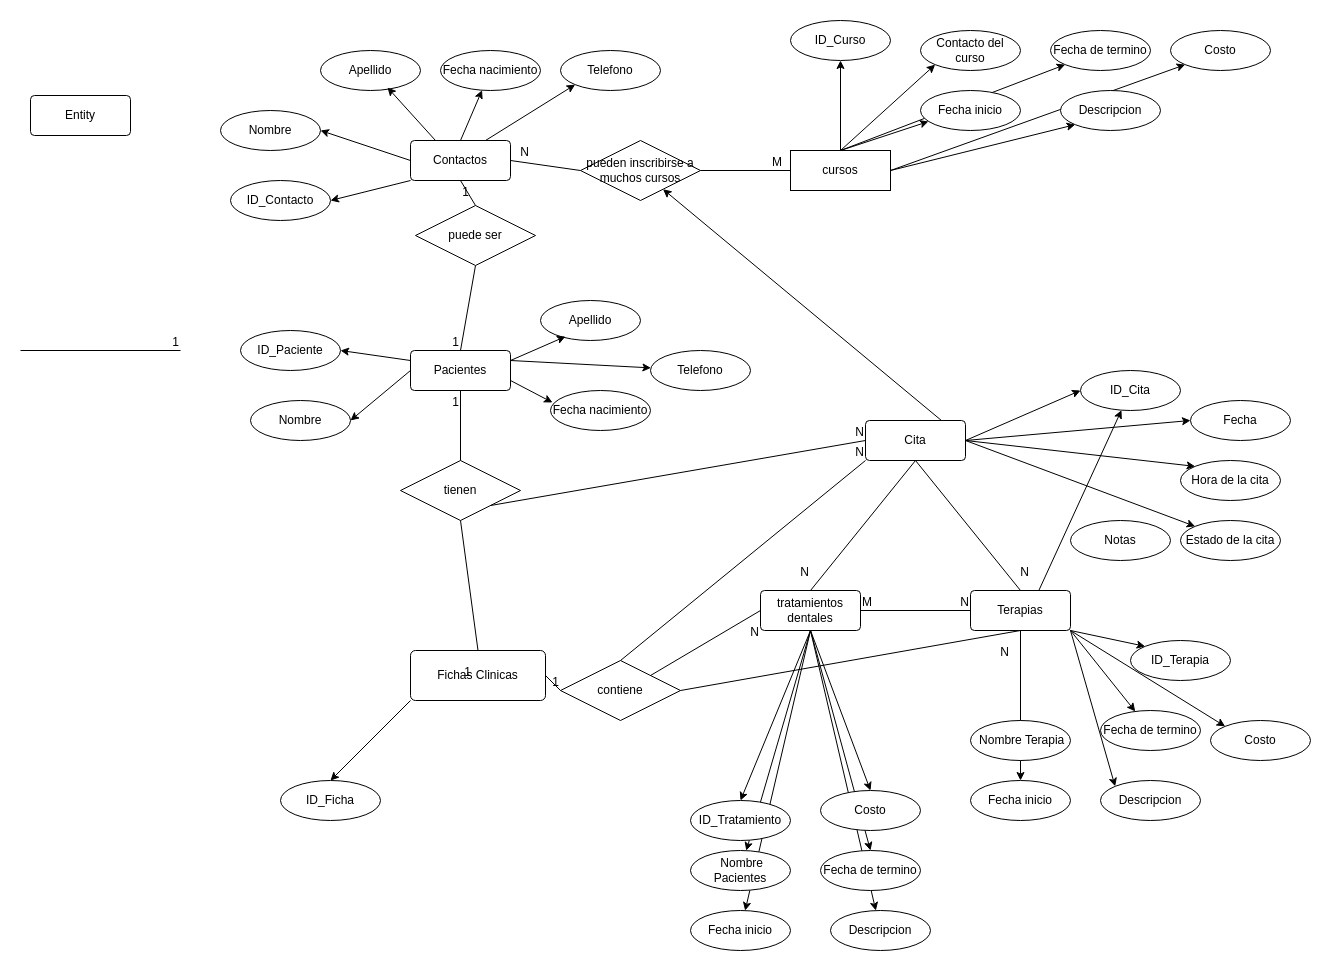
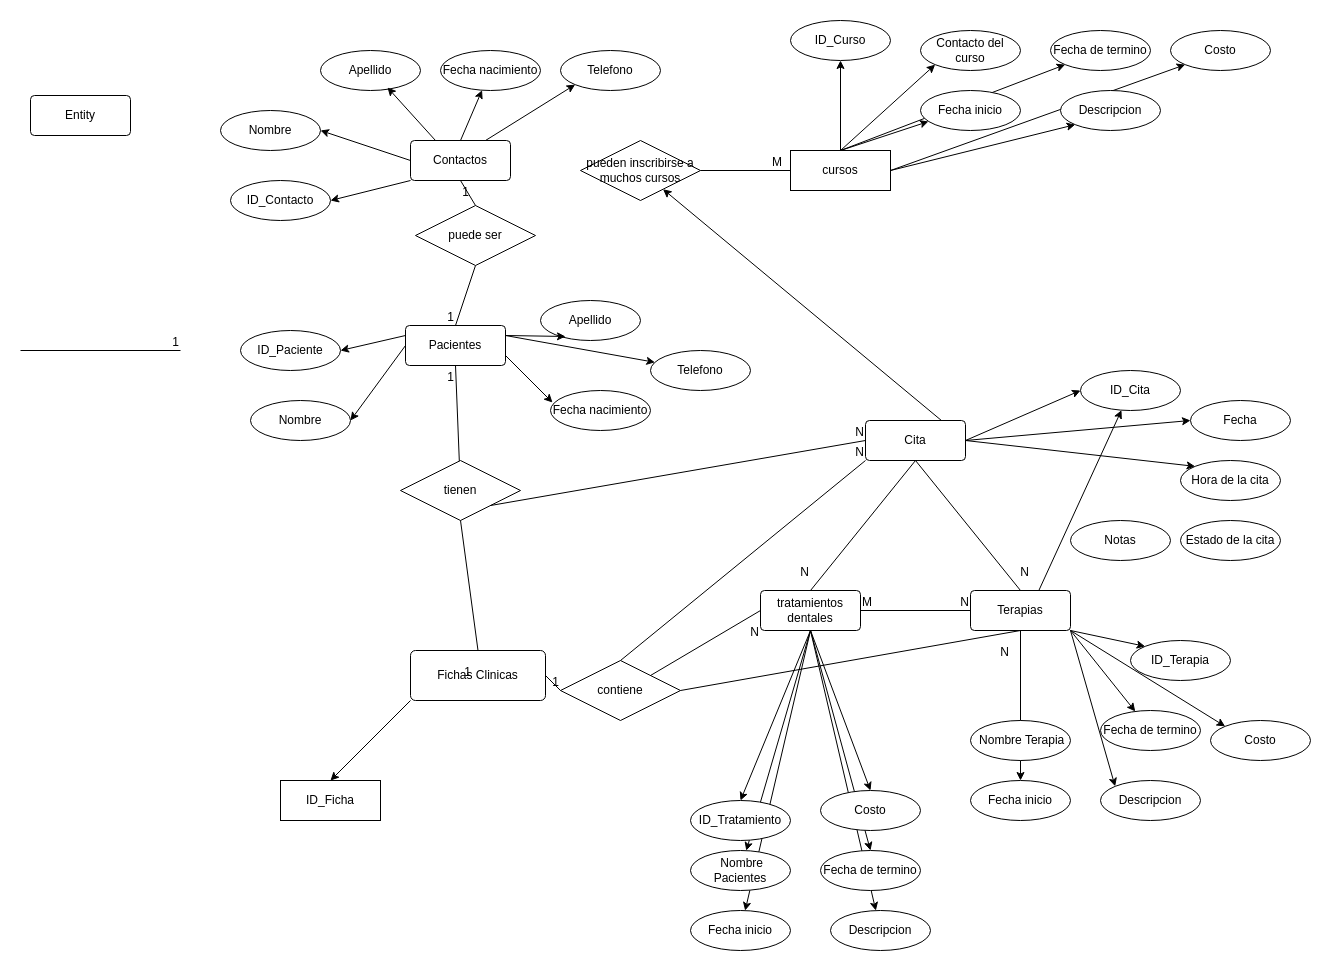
(546, 166) -> none
(461, 371) -> (456, 346)
(1078, 483) -> none
(331, 801) -> (331, 801)
